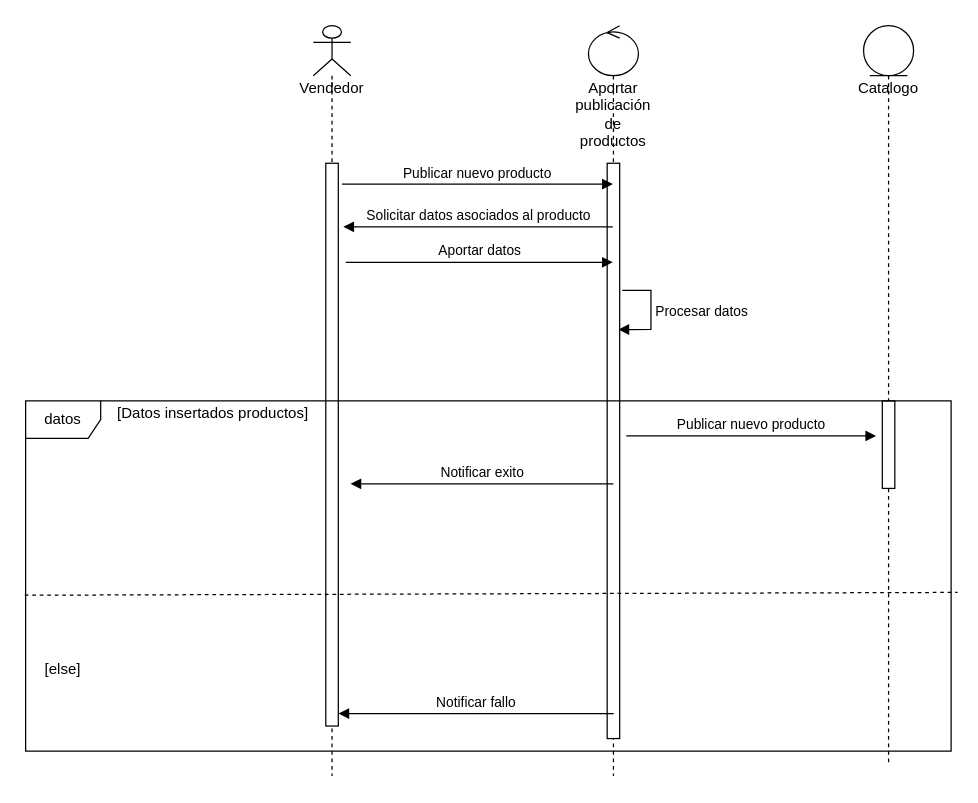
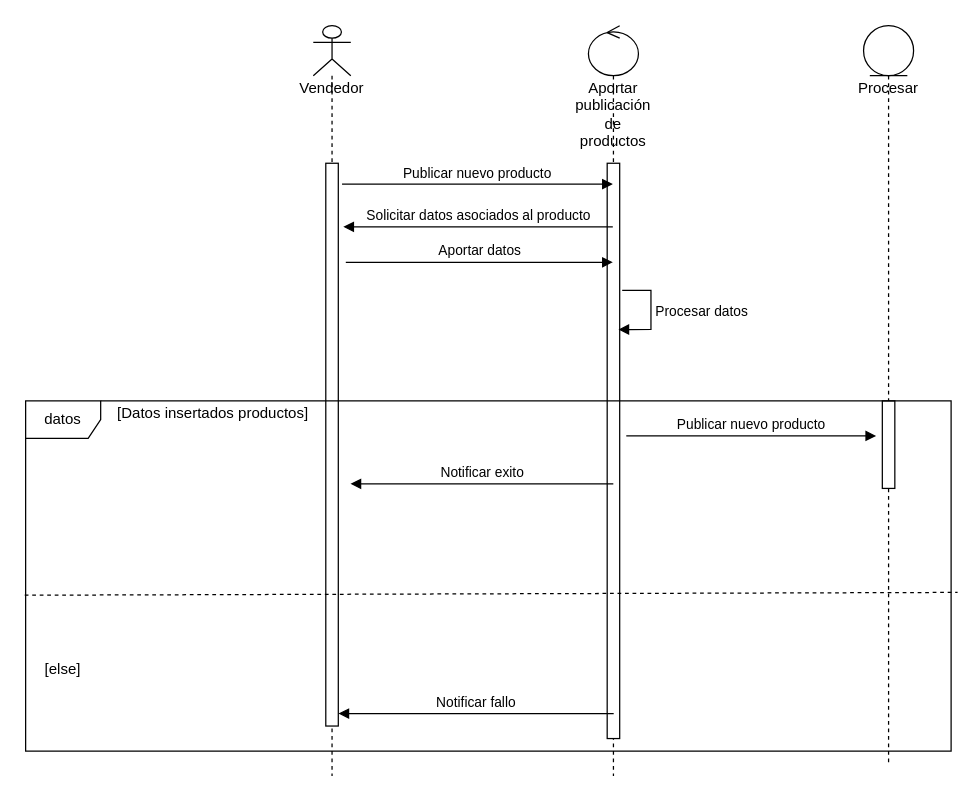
(888, 97) -> (888, 97)
